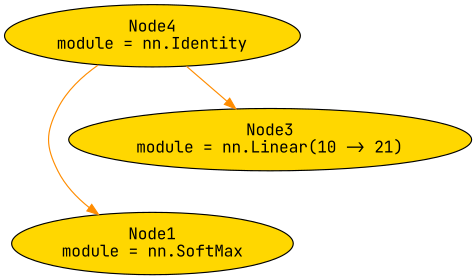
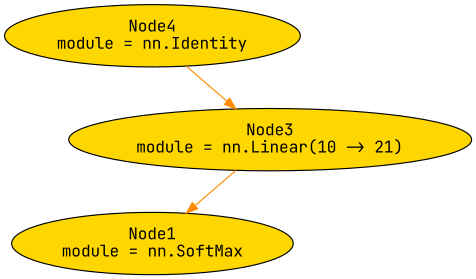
(49, 134) -> (216, 188)
